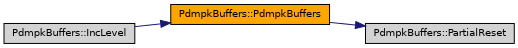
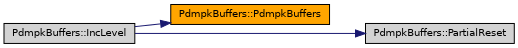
(343, 24) -> (245, 33)
